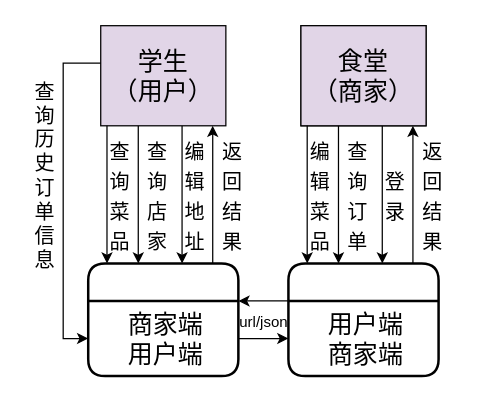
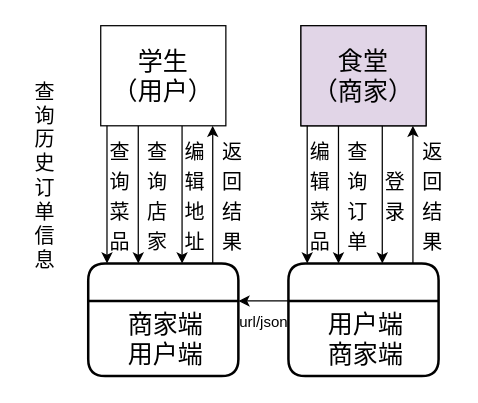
(163, 76) -> (163, 76)
(63, 190) -> none
(260, 338) -> none
